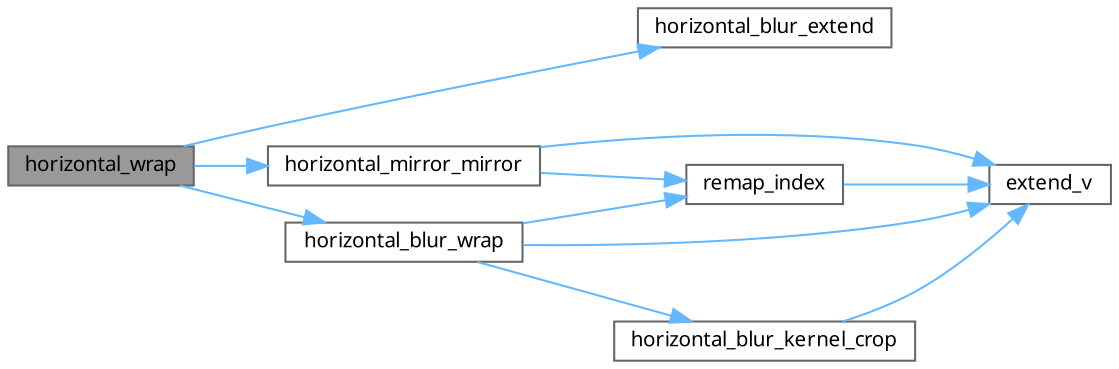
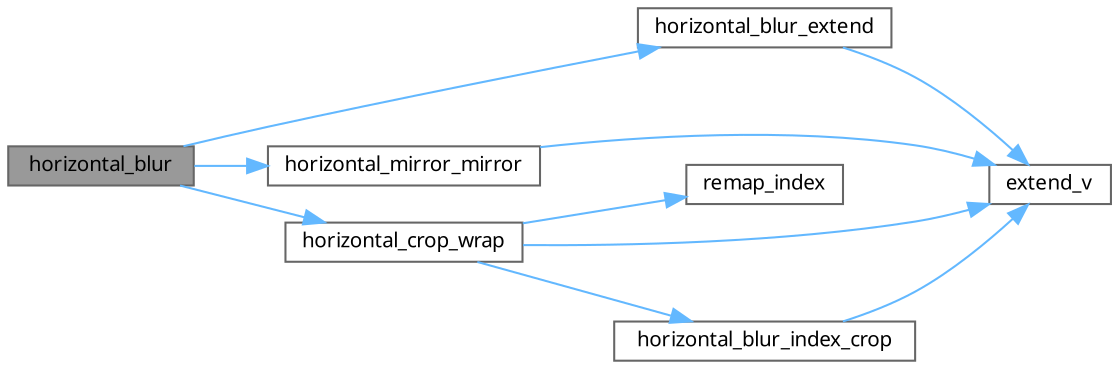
(101, 166) -> (101, 166)
(603, 176) -> none
(906, 184) -> (934, 89)
(404, 242) -> (404, 242)
(765, 341) -> (765, 341)
